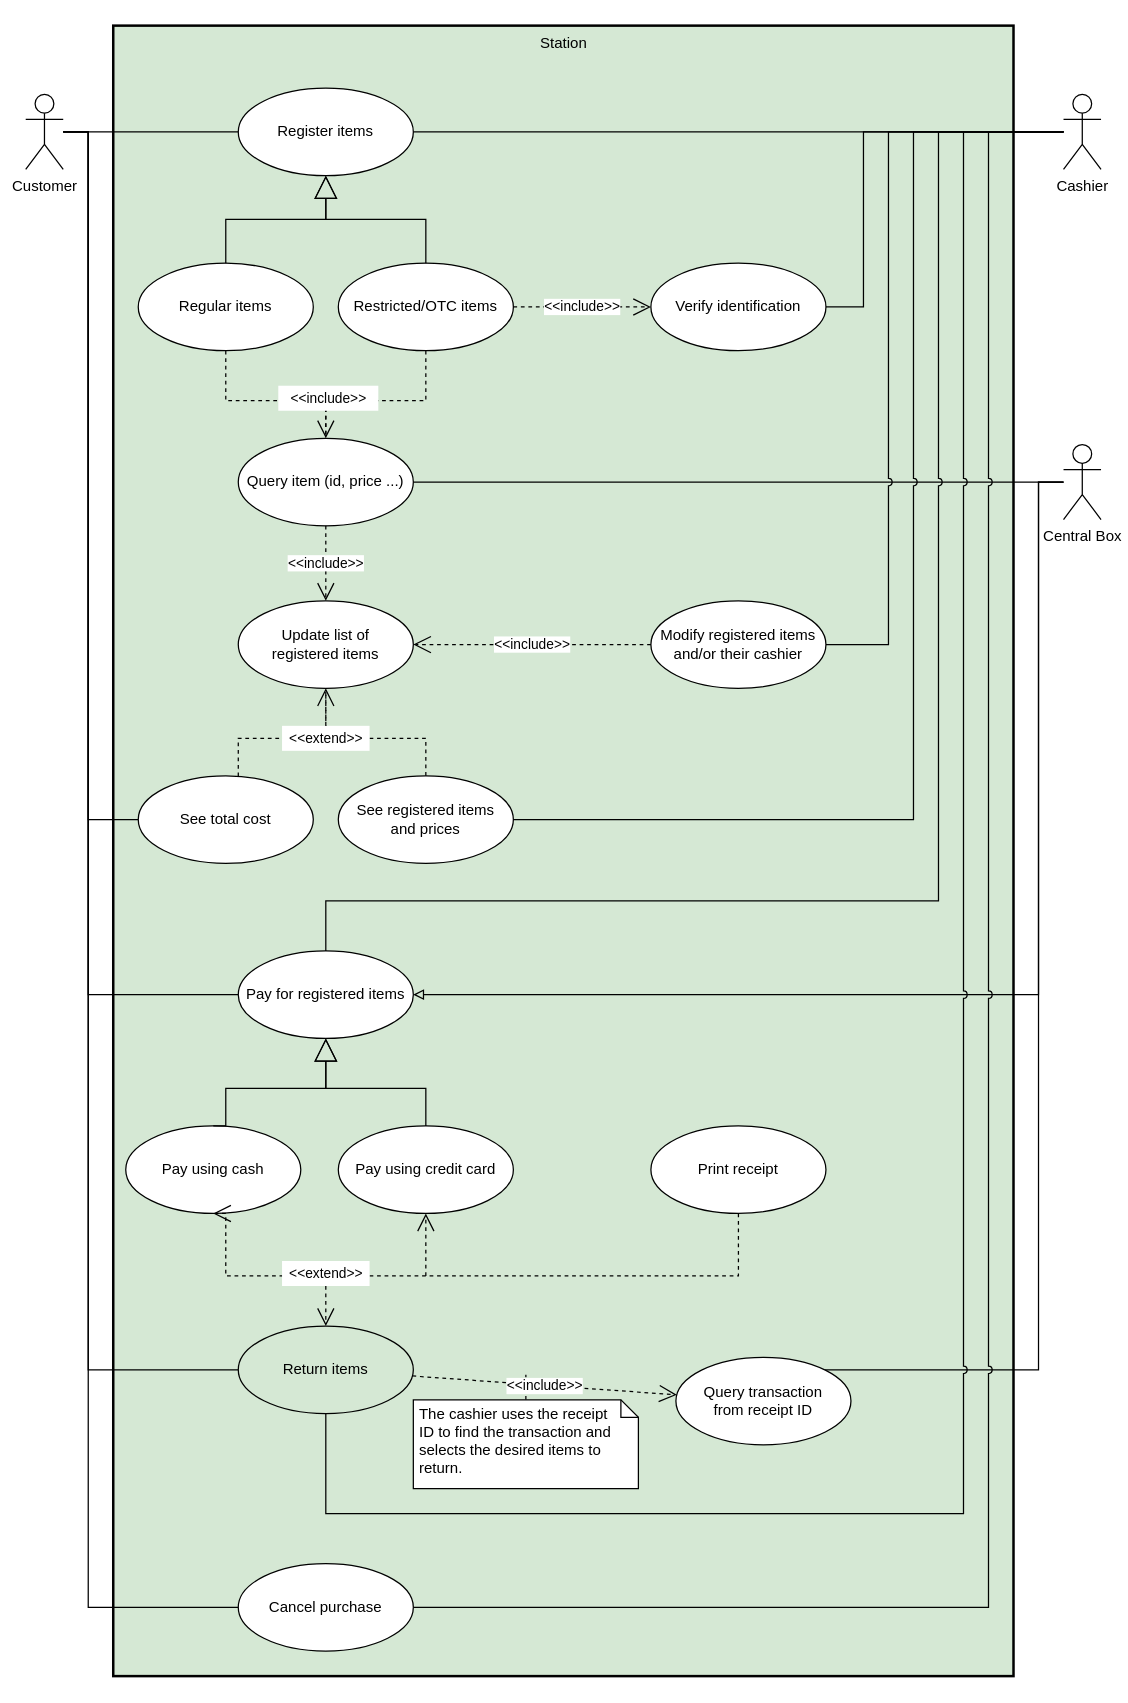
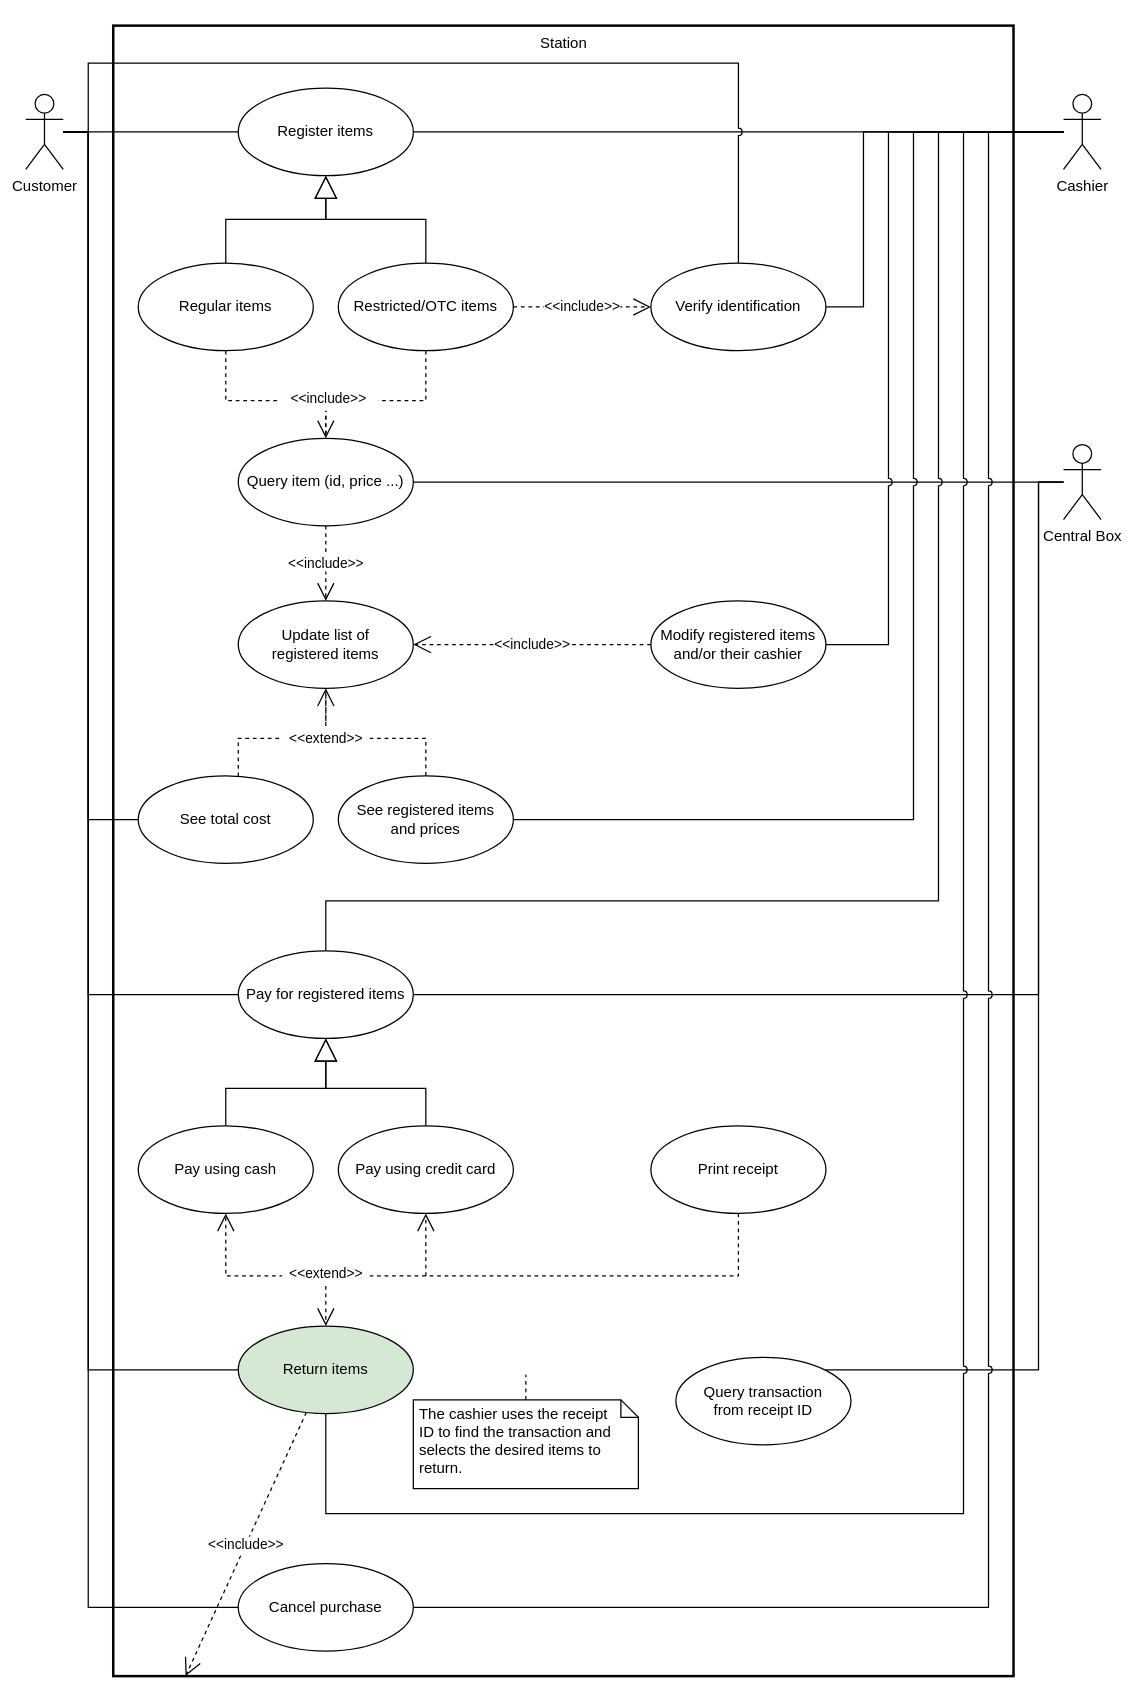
none -> (482, 63)
(563, 851) -> (563, 851)
(424, 994) -> (419, 994)
(213, 1169) -> (226, 1169)
(543, 1385) -> (247, 1542)
